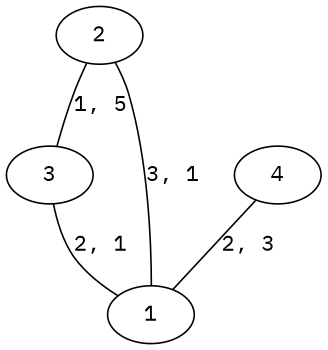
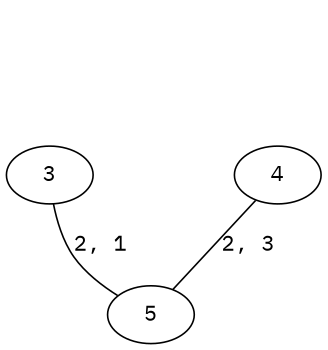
(100, 35) -> none
(151, 315) -> (151, 315)
